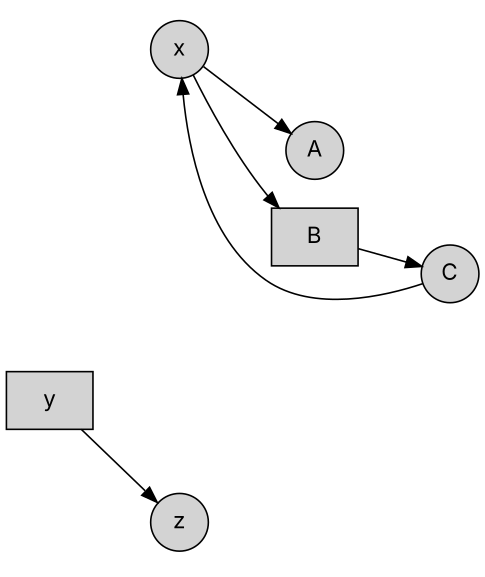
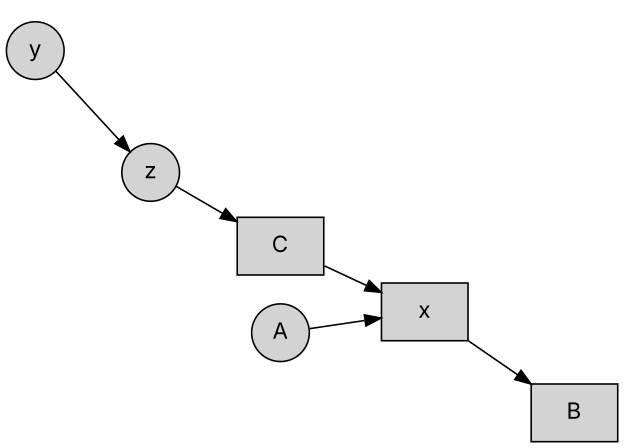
(180, 49) -> (425, 312)
(241, 95) -> (337, 325)
(382, 255) -> (199, 200)
(450, 274) -> (280, 246)
(50, 400) -> (35, 51)
